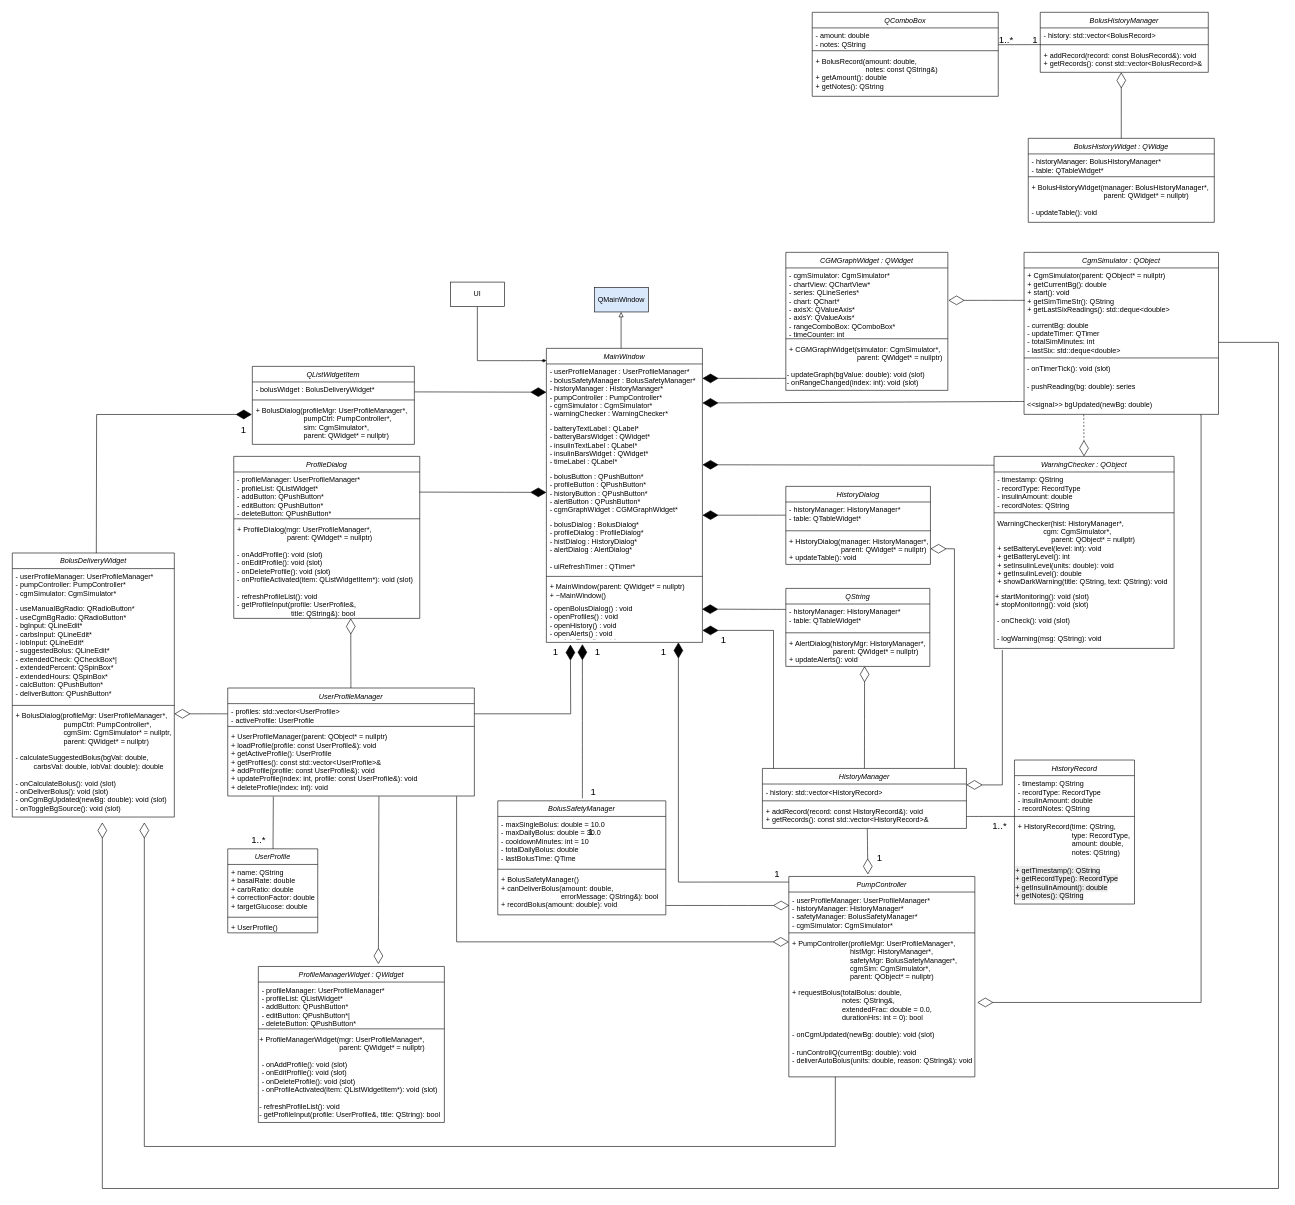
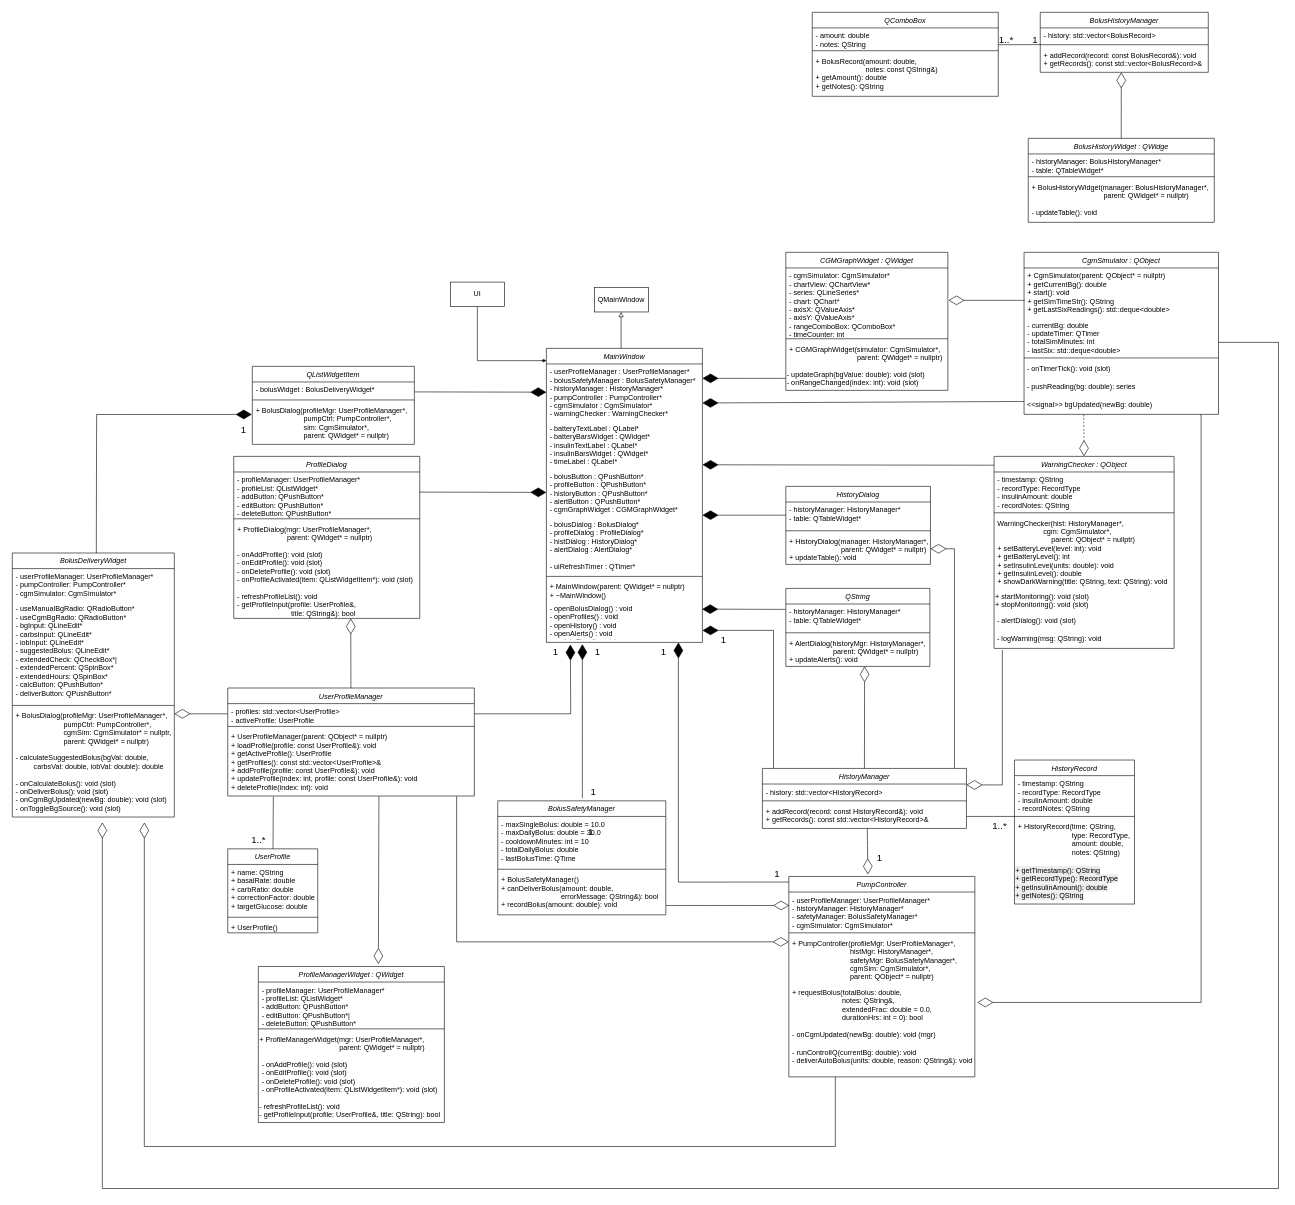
(621, 300) -> (621, 300)
(1038, 621) -> (1043, 621)
(869, 1034) -> (868, 1034)
